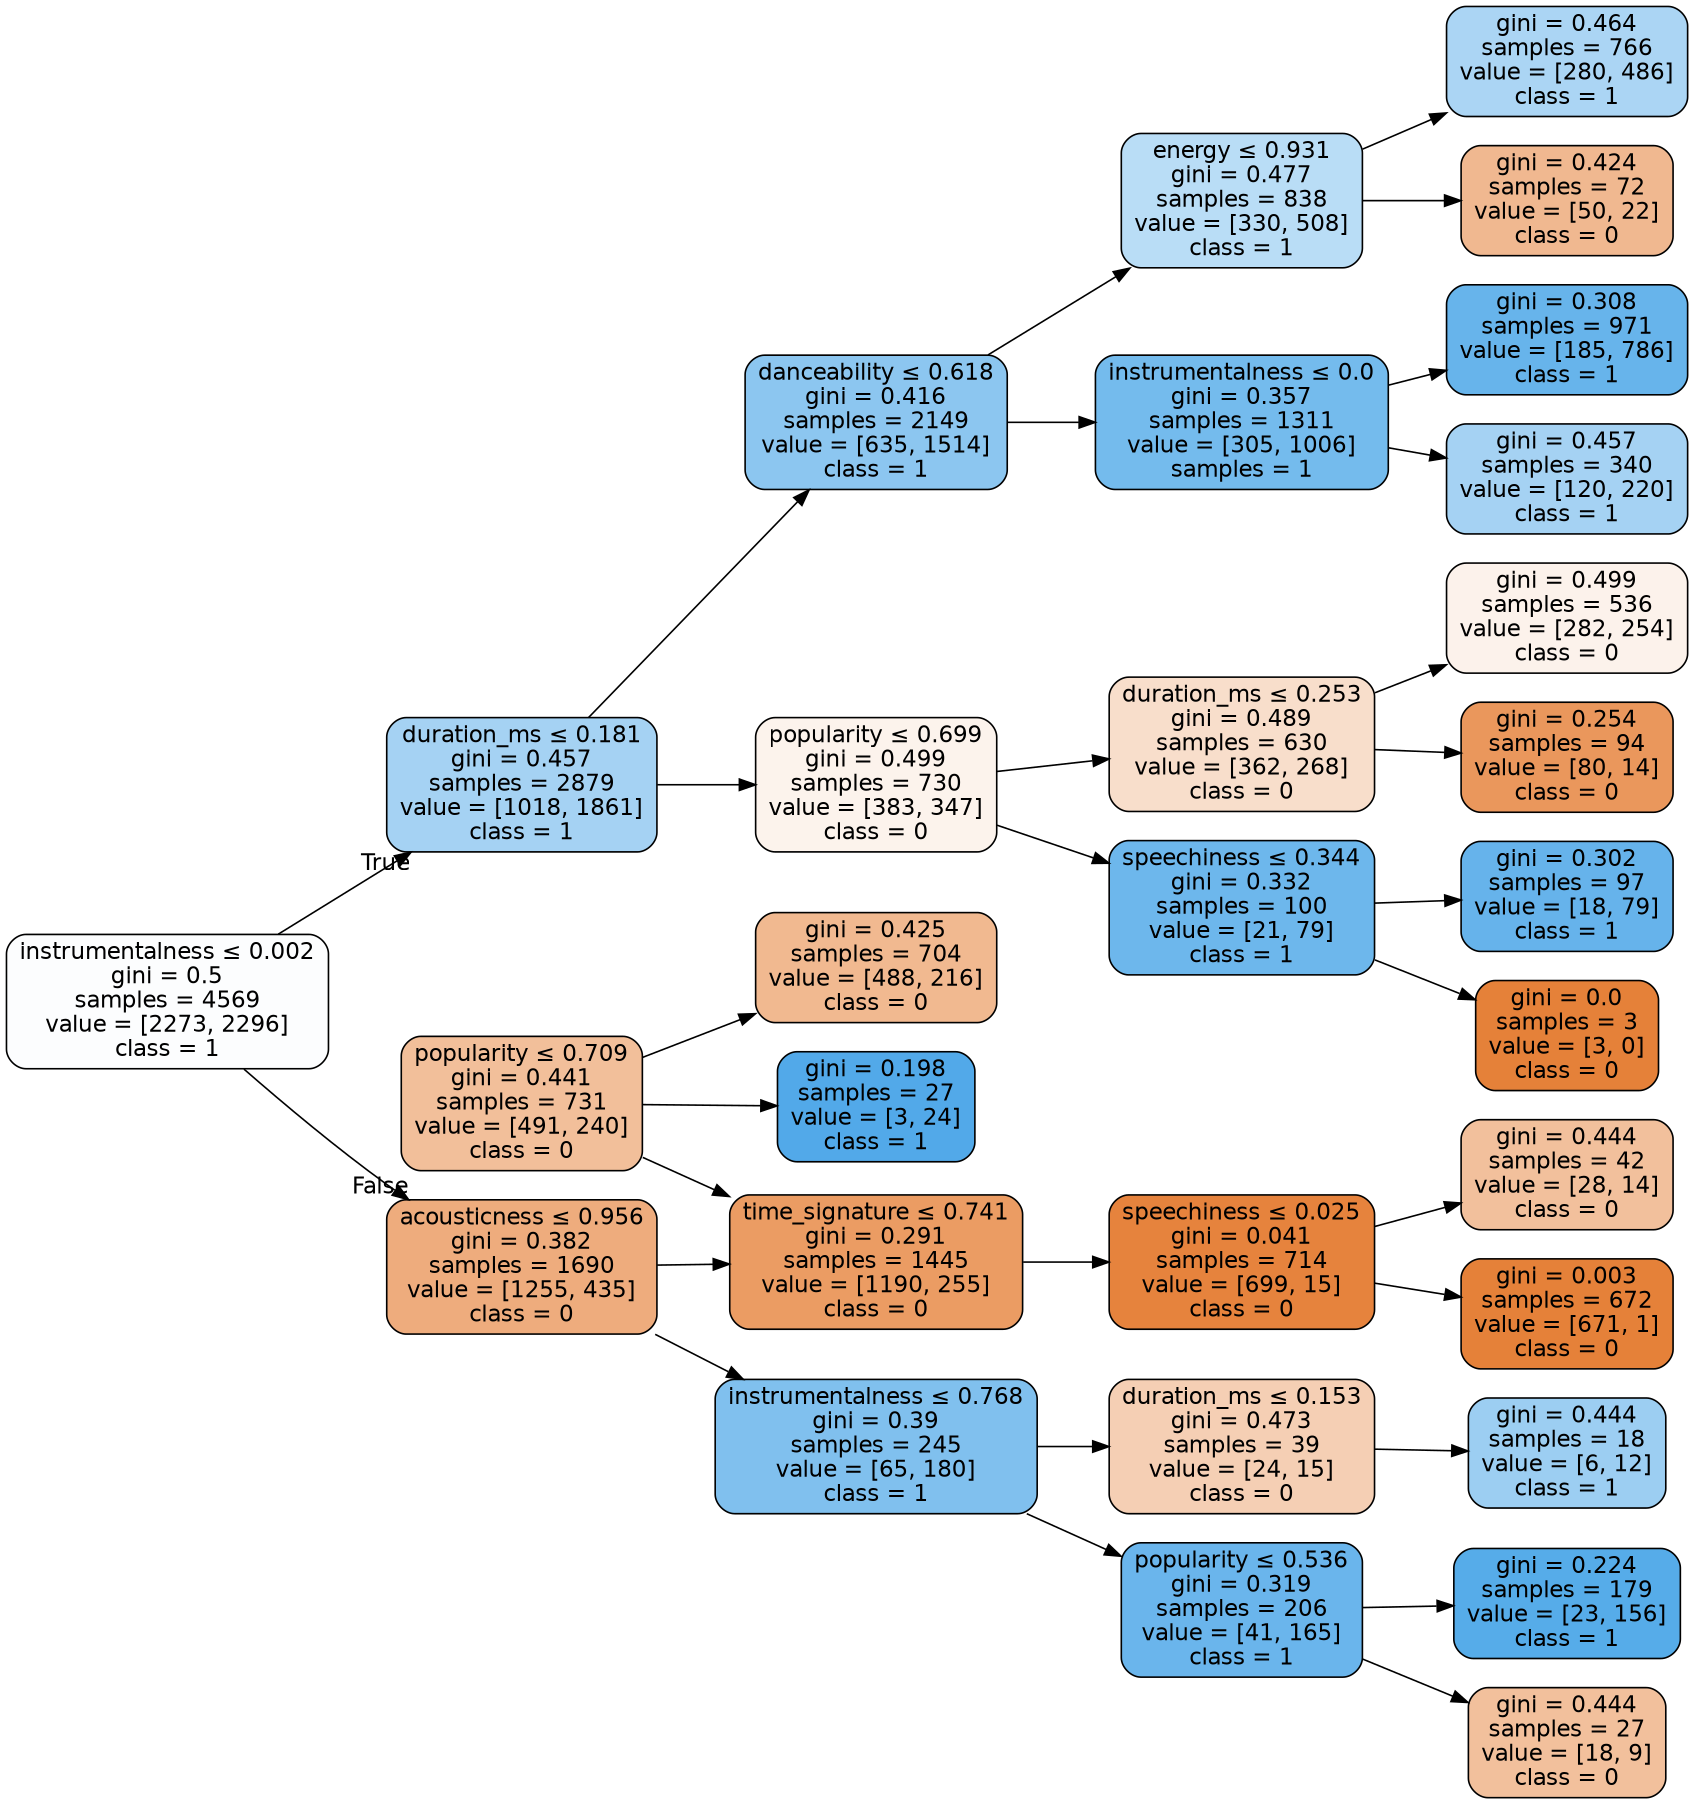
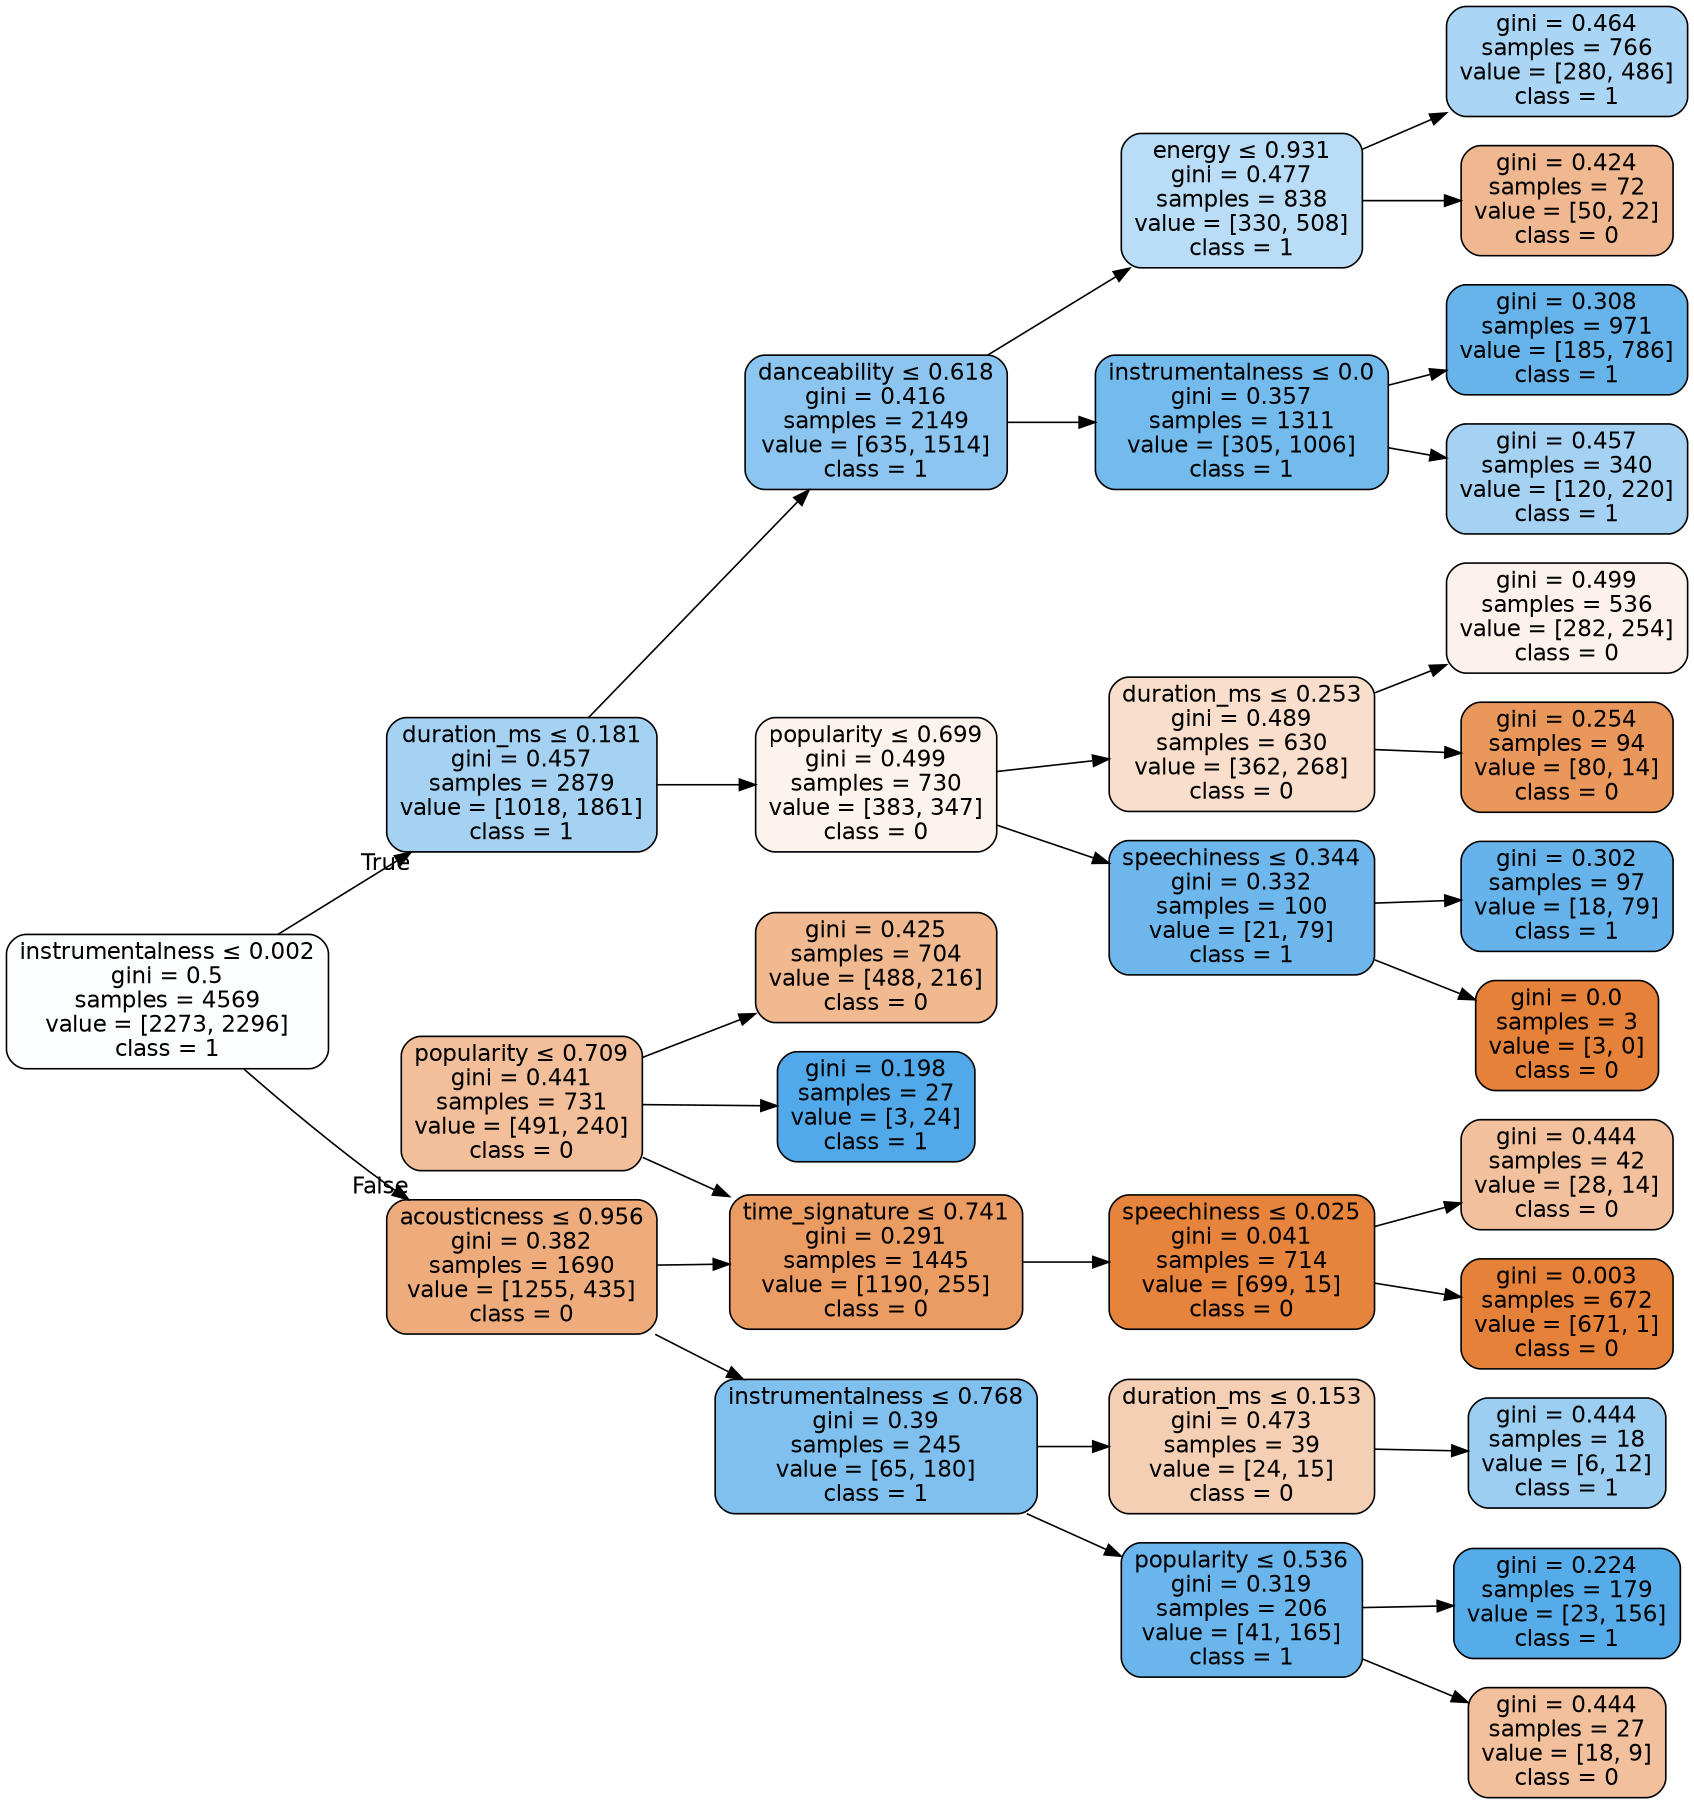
(1242, 470) -> (1242, 470)
